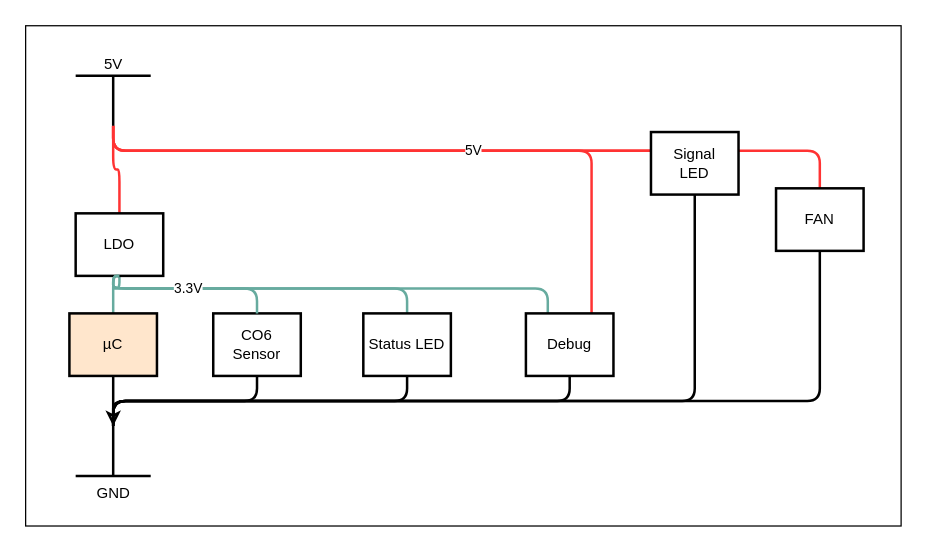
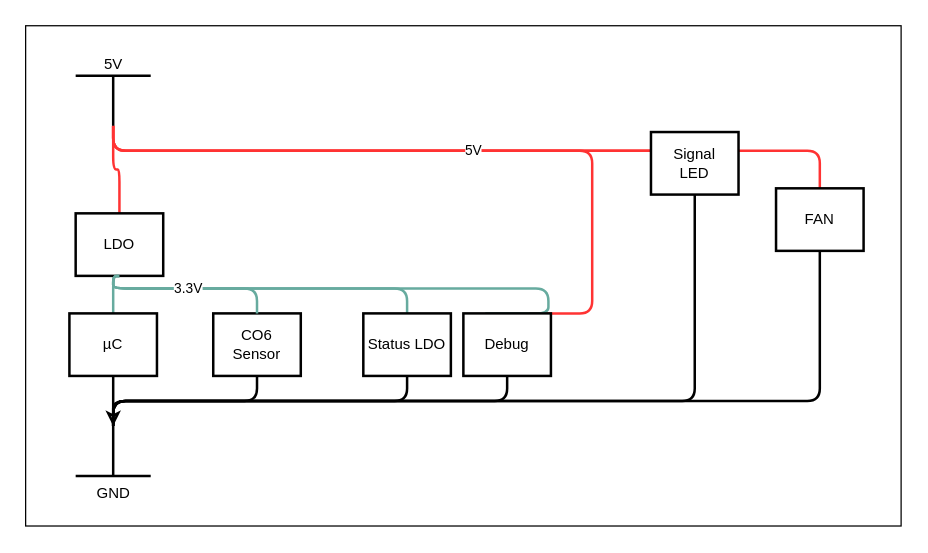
(113, 344) -> (113, 344)
(407, 344) -> (407, 344)
(569, 344) -> (507, 344)
